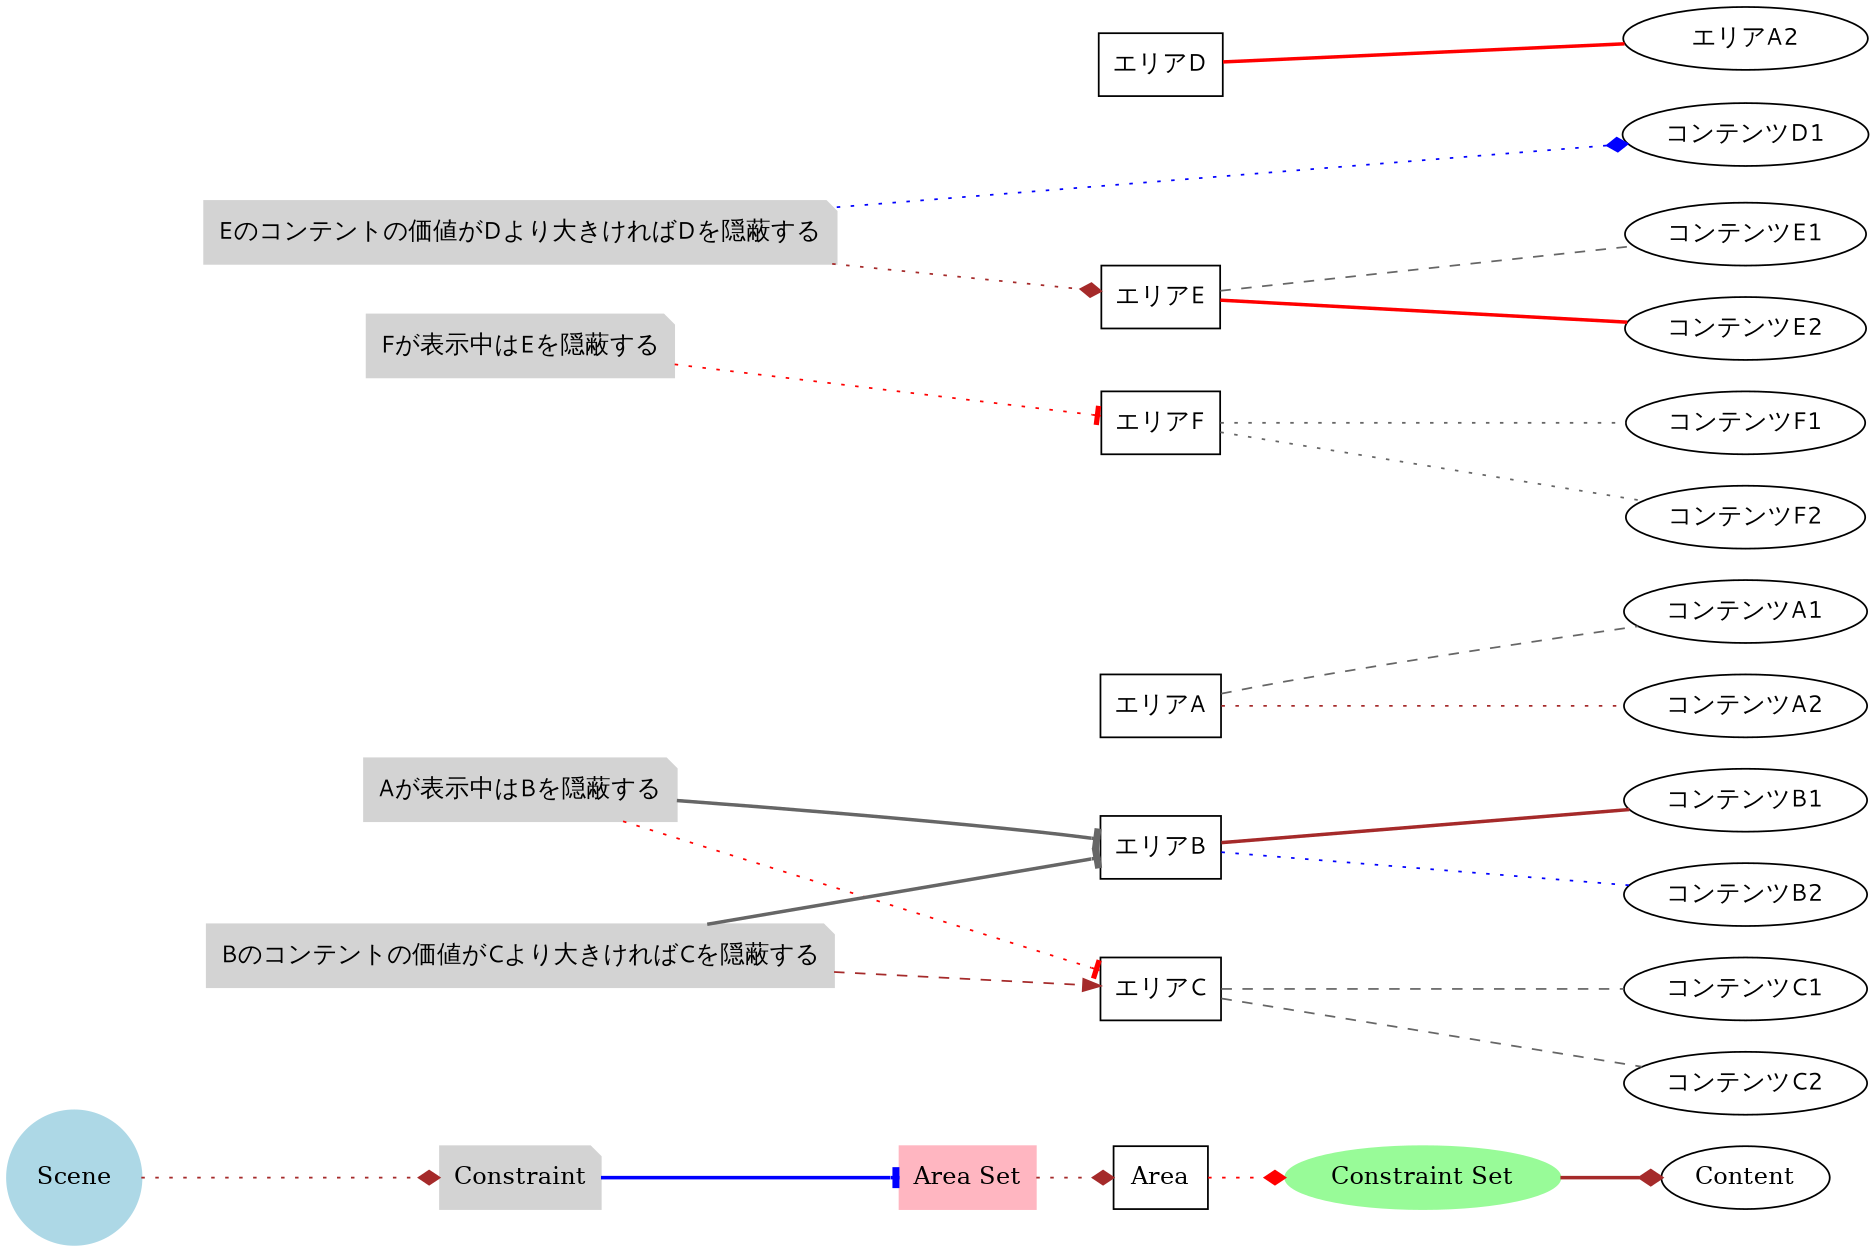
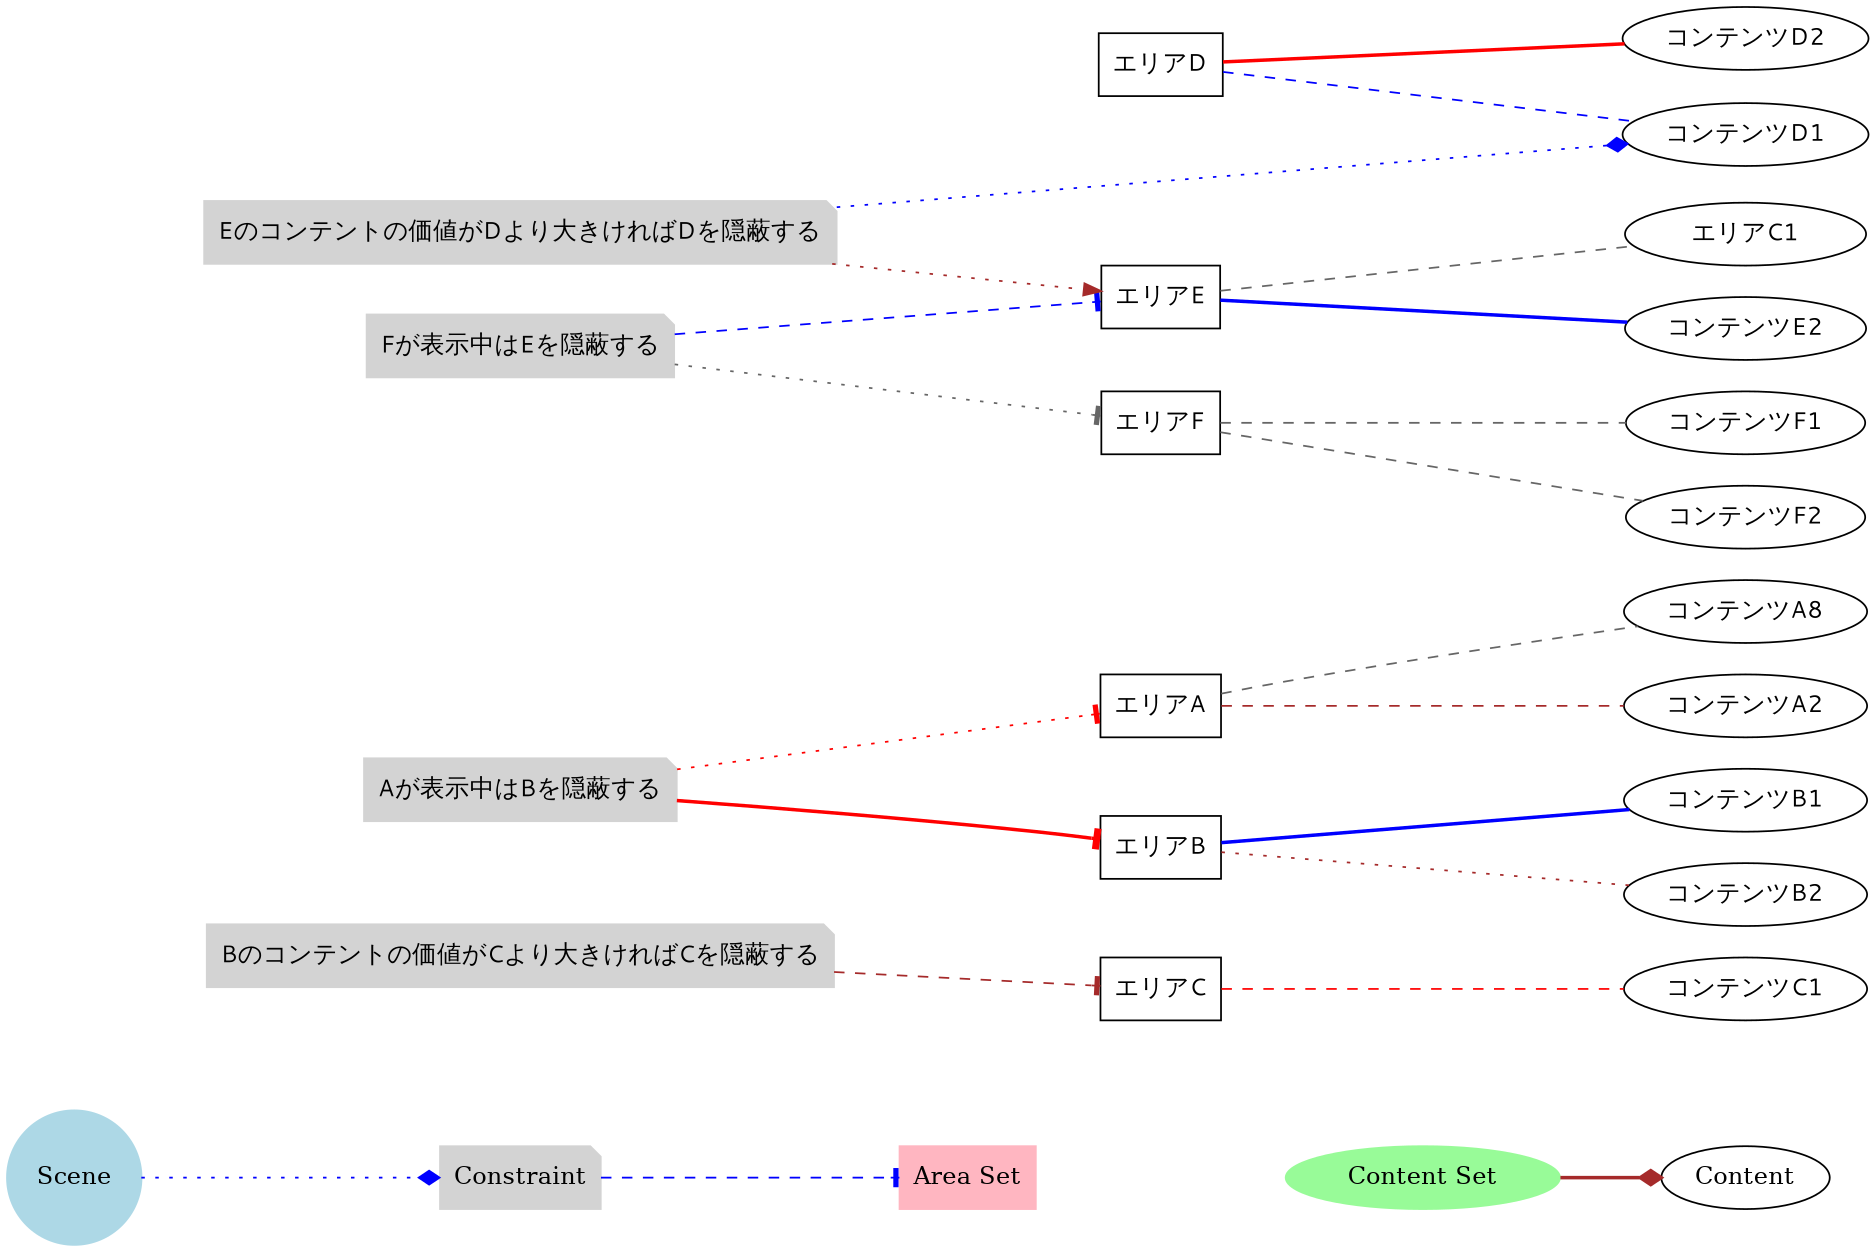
(1746, 38) -> (1746, 38)
none -> (1429, 97)
(1746, 234) -> (1746, 234)
(956, 276) -> (956, 276)
(1424, 311) -> (1424, 311)
none -> (883, 318)
(883, 390) -> (883, 390)
(1423, 423) -> (1423, 423)
(1432, 467) -> (1432, 467)
(1746, 612) -> (1746, 612)
(1423, 706) -> (1423, 706)
(884, 817) -> (884, 817)
(1425, 826) -> (1425, 826)
(1425, 869) -> (1425, 869)
(834, 887) -> (884, 742)
(899, 892) -> none
(963, 979) -> (963, 979)
(1423, 989) -> (1423, 989)
(1746, 1083) -> none
(280, 1178) -> (280, 1178)
(746, 1178) -> (746, 1178)
(1161, 1178) -> none
(1423, 1178) -> (1423, 1178)
